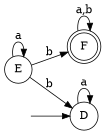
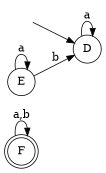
(46, 60) -> none
